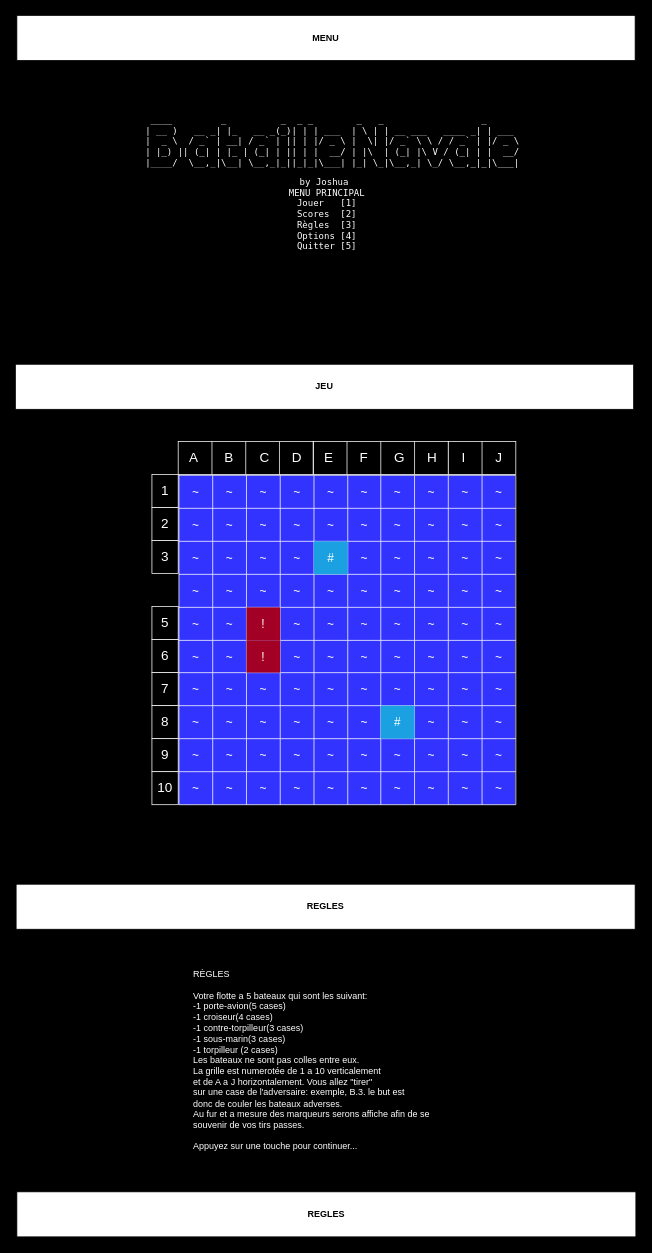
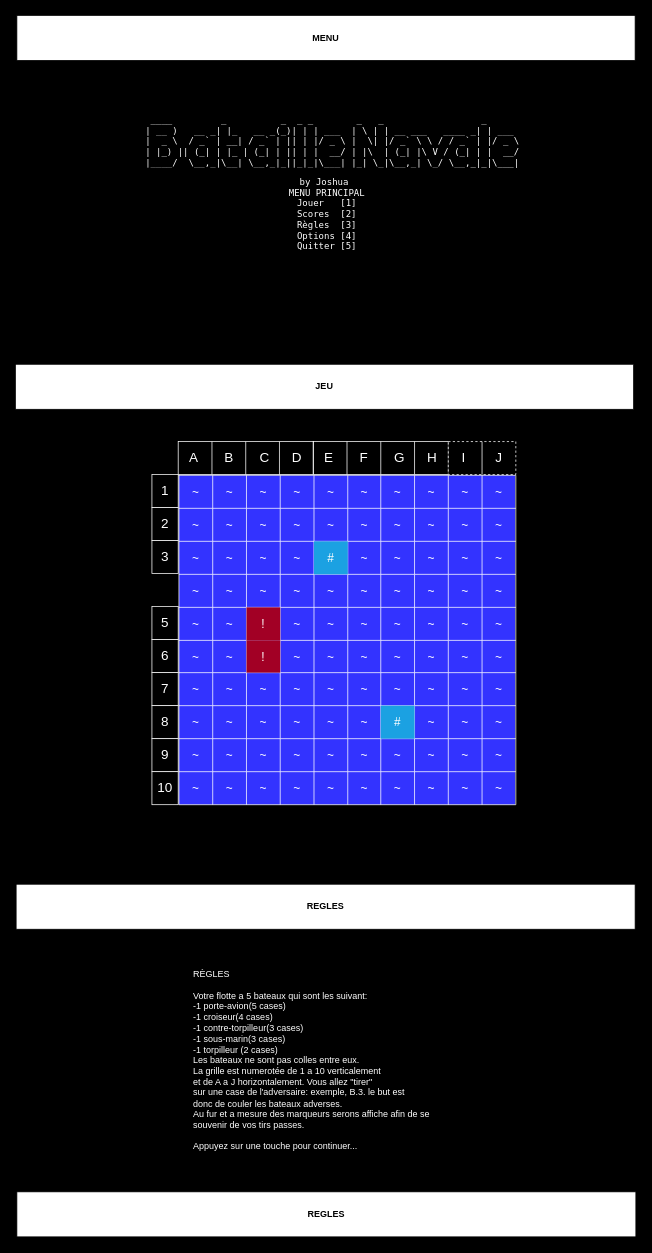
(482, 458) -> (482, 458)
